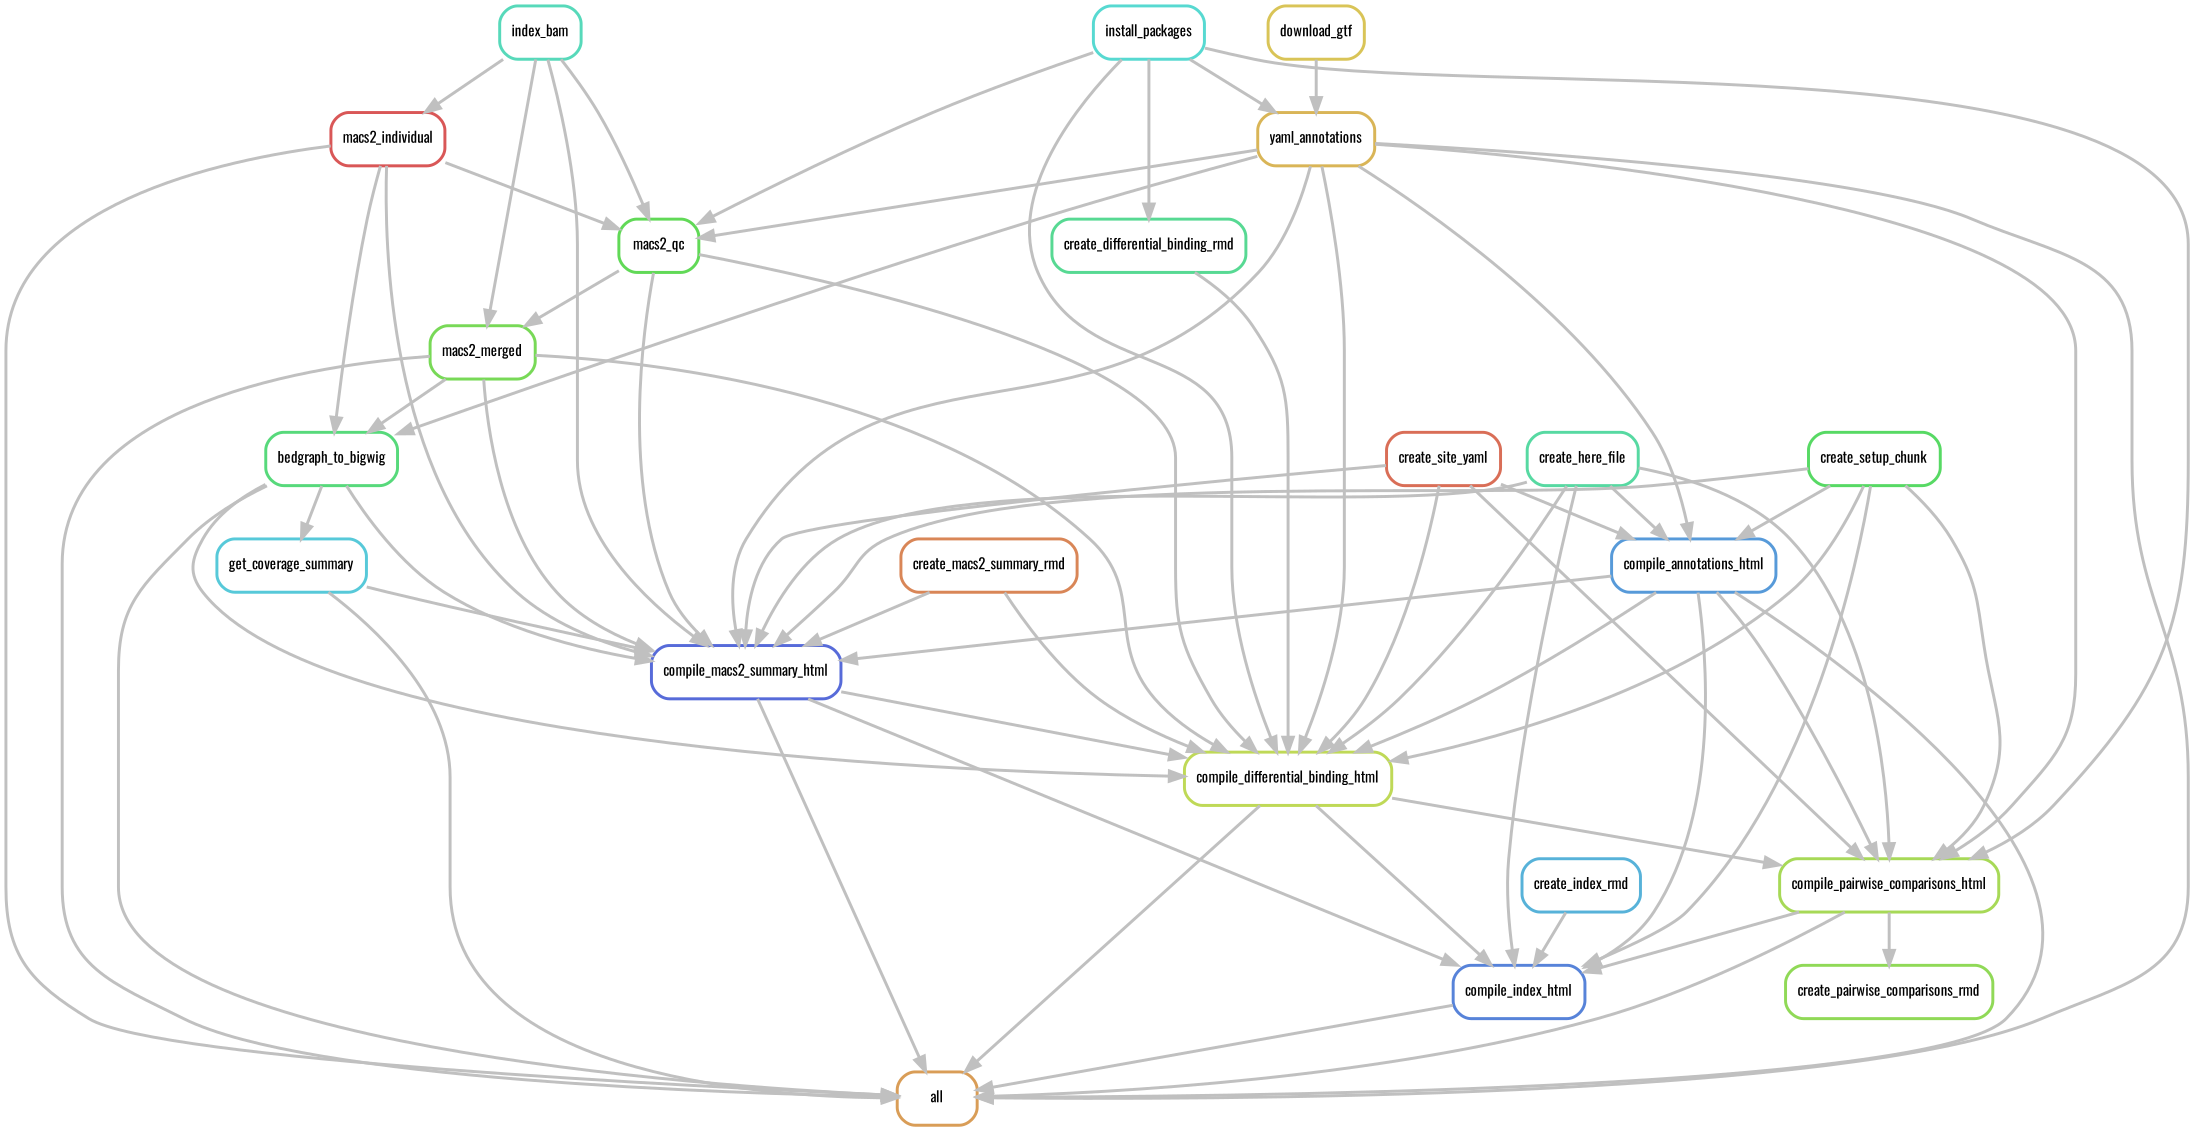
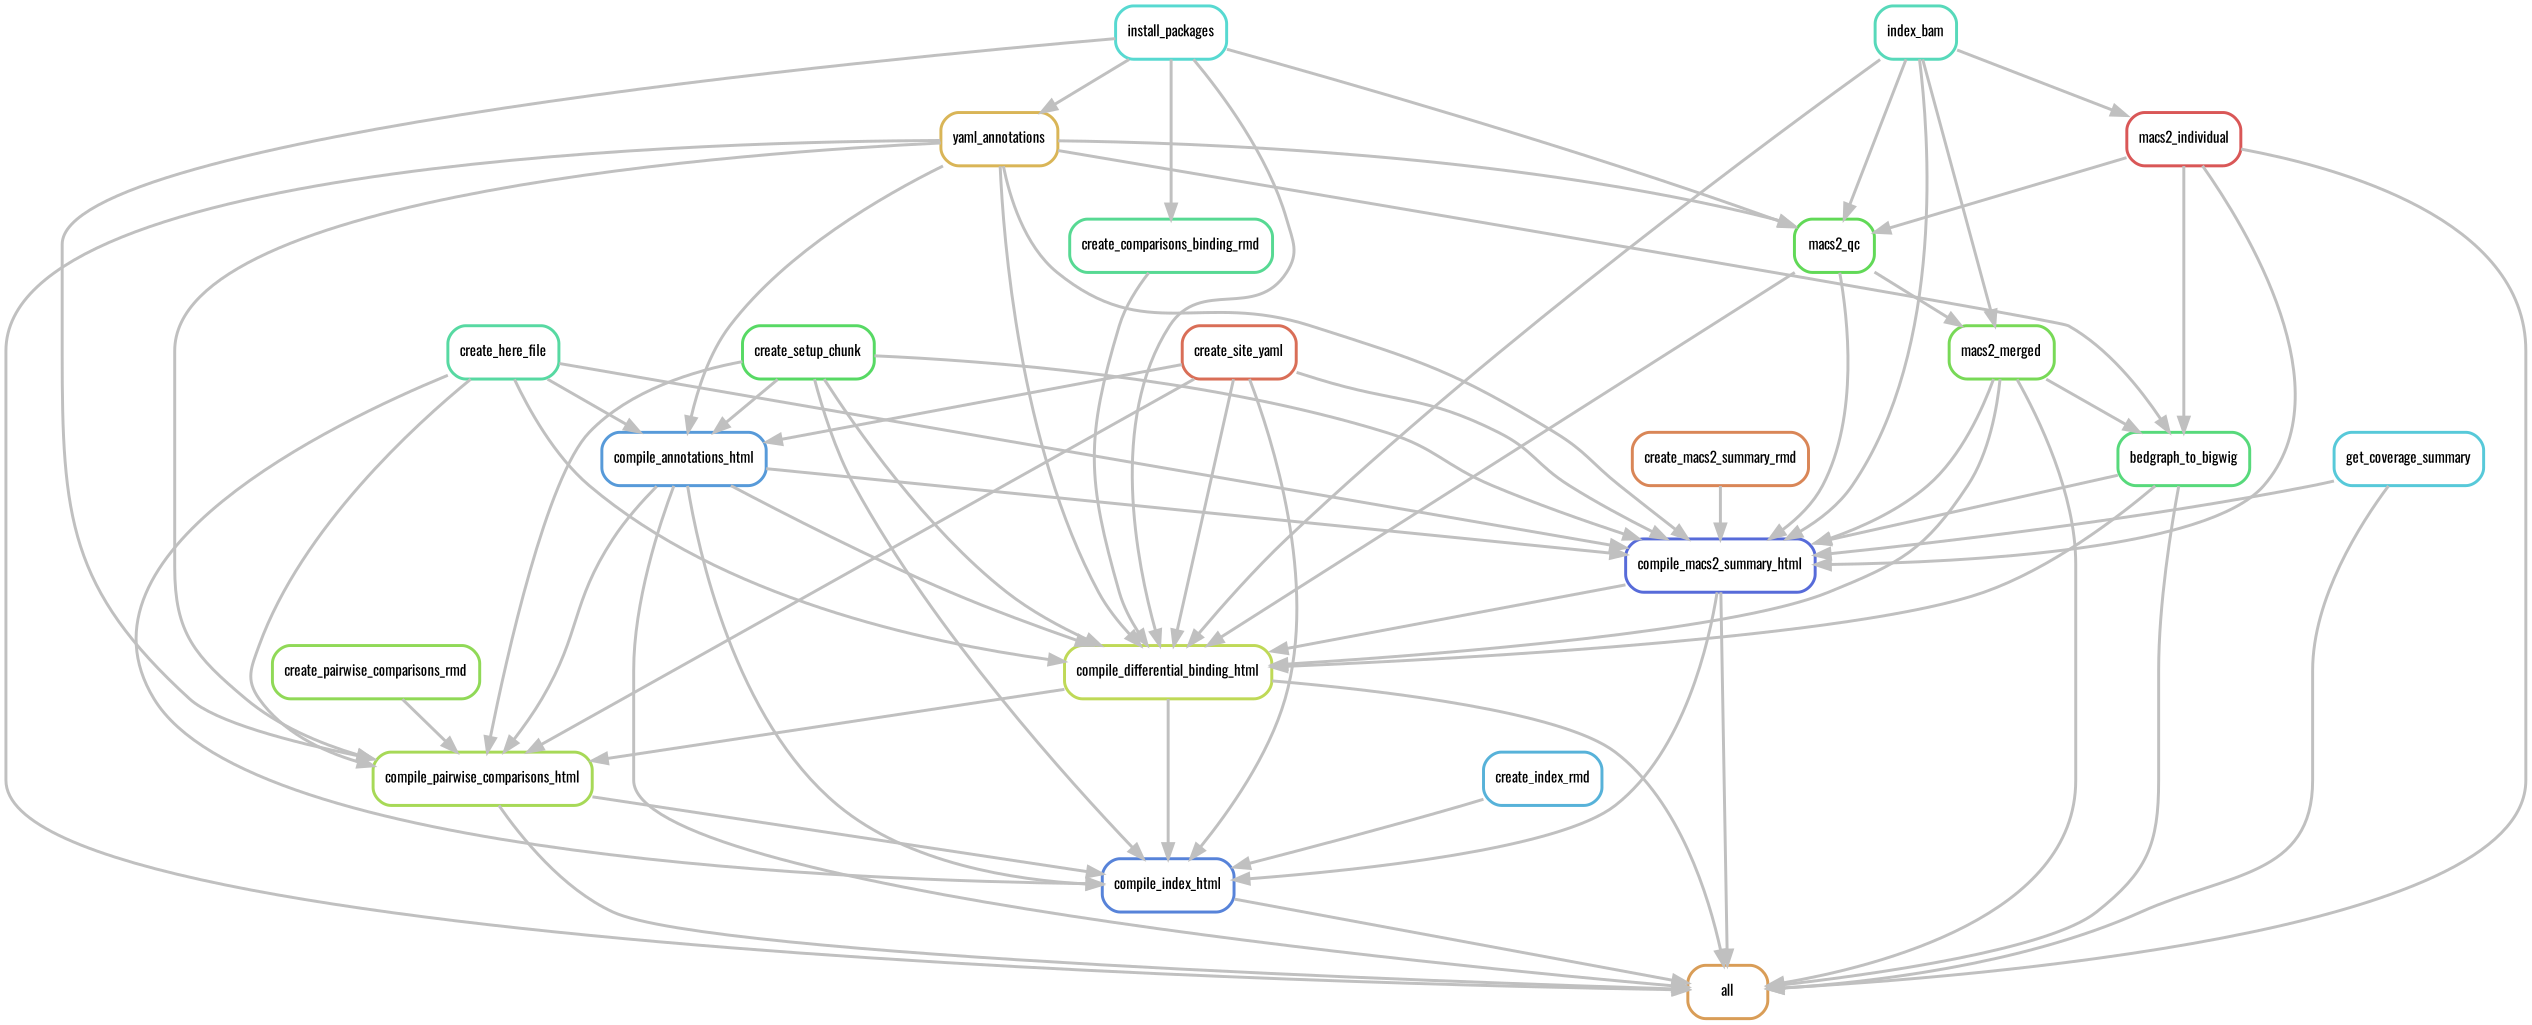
(1316, 33) -> none
(1149, 246) -> (1171, 246)
(314, 505) -> none
none -> (1296, 622)
(1083, 686) -> (1526, 331)
(1889, 931) -> (424, 720)
